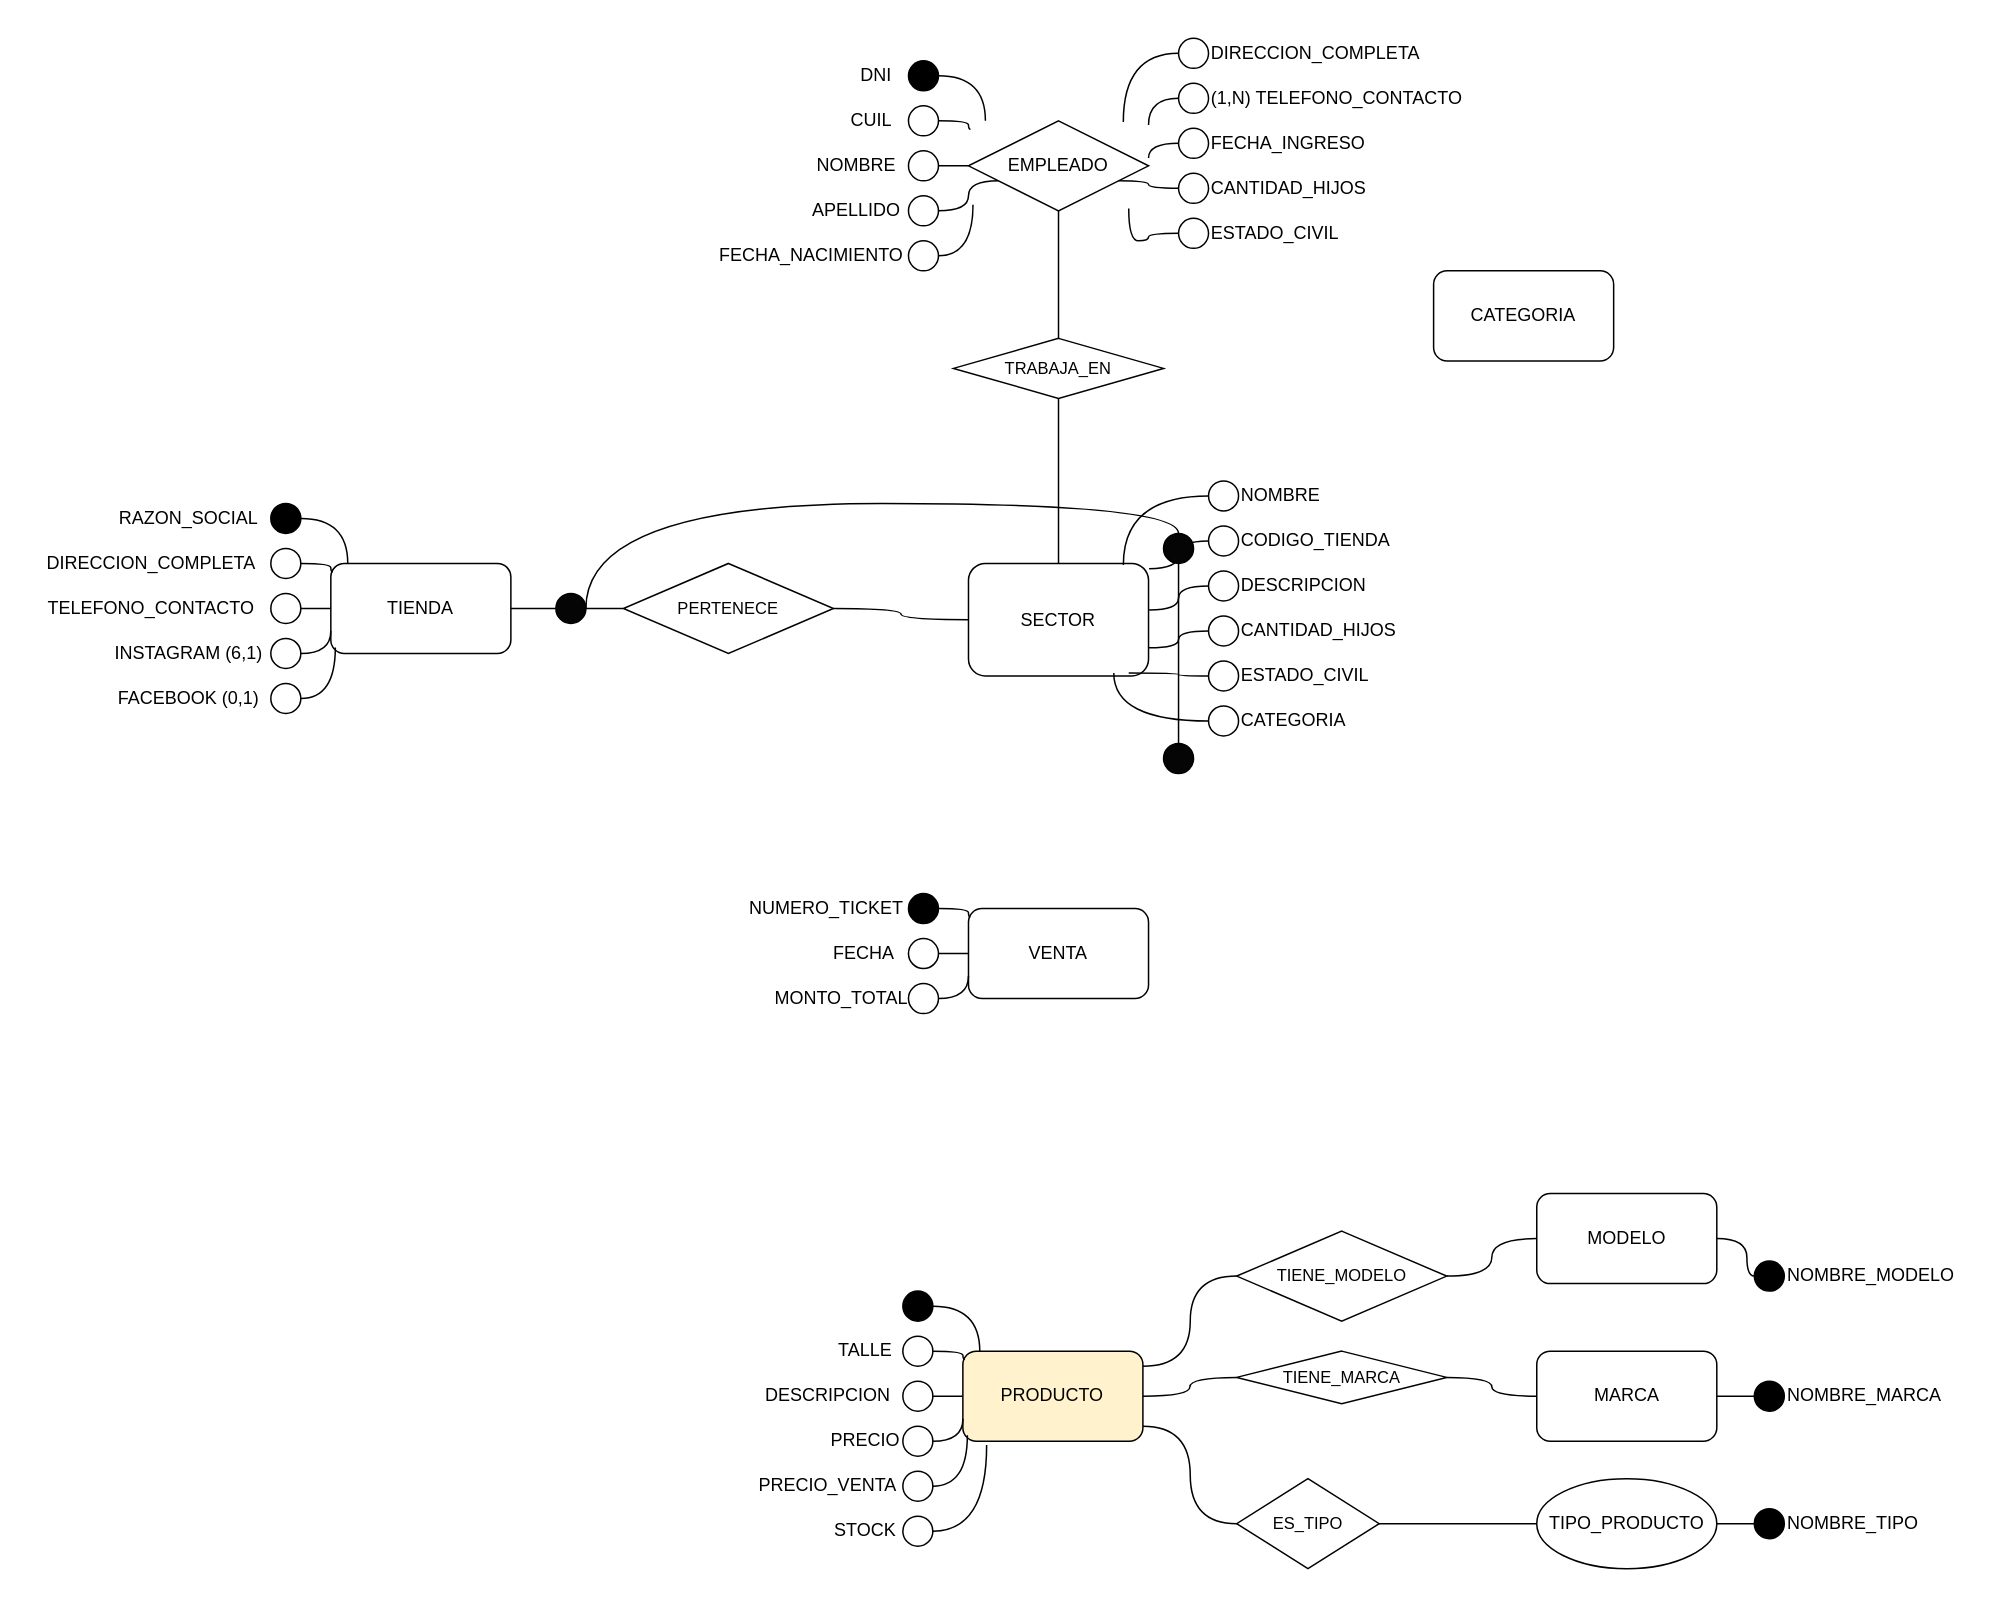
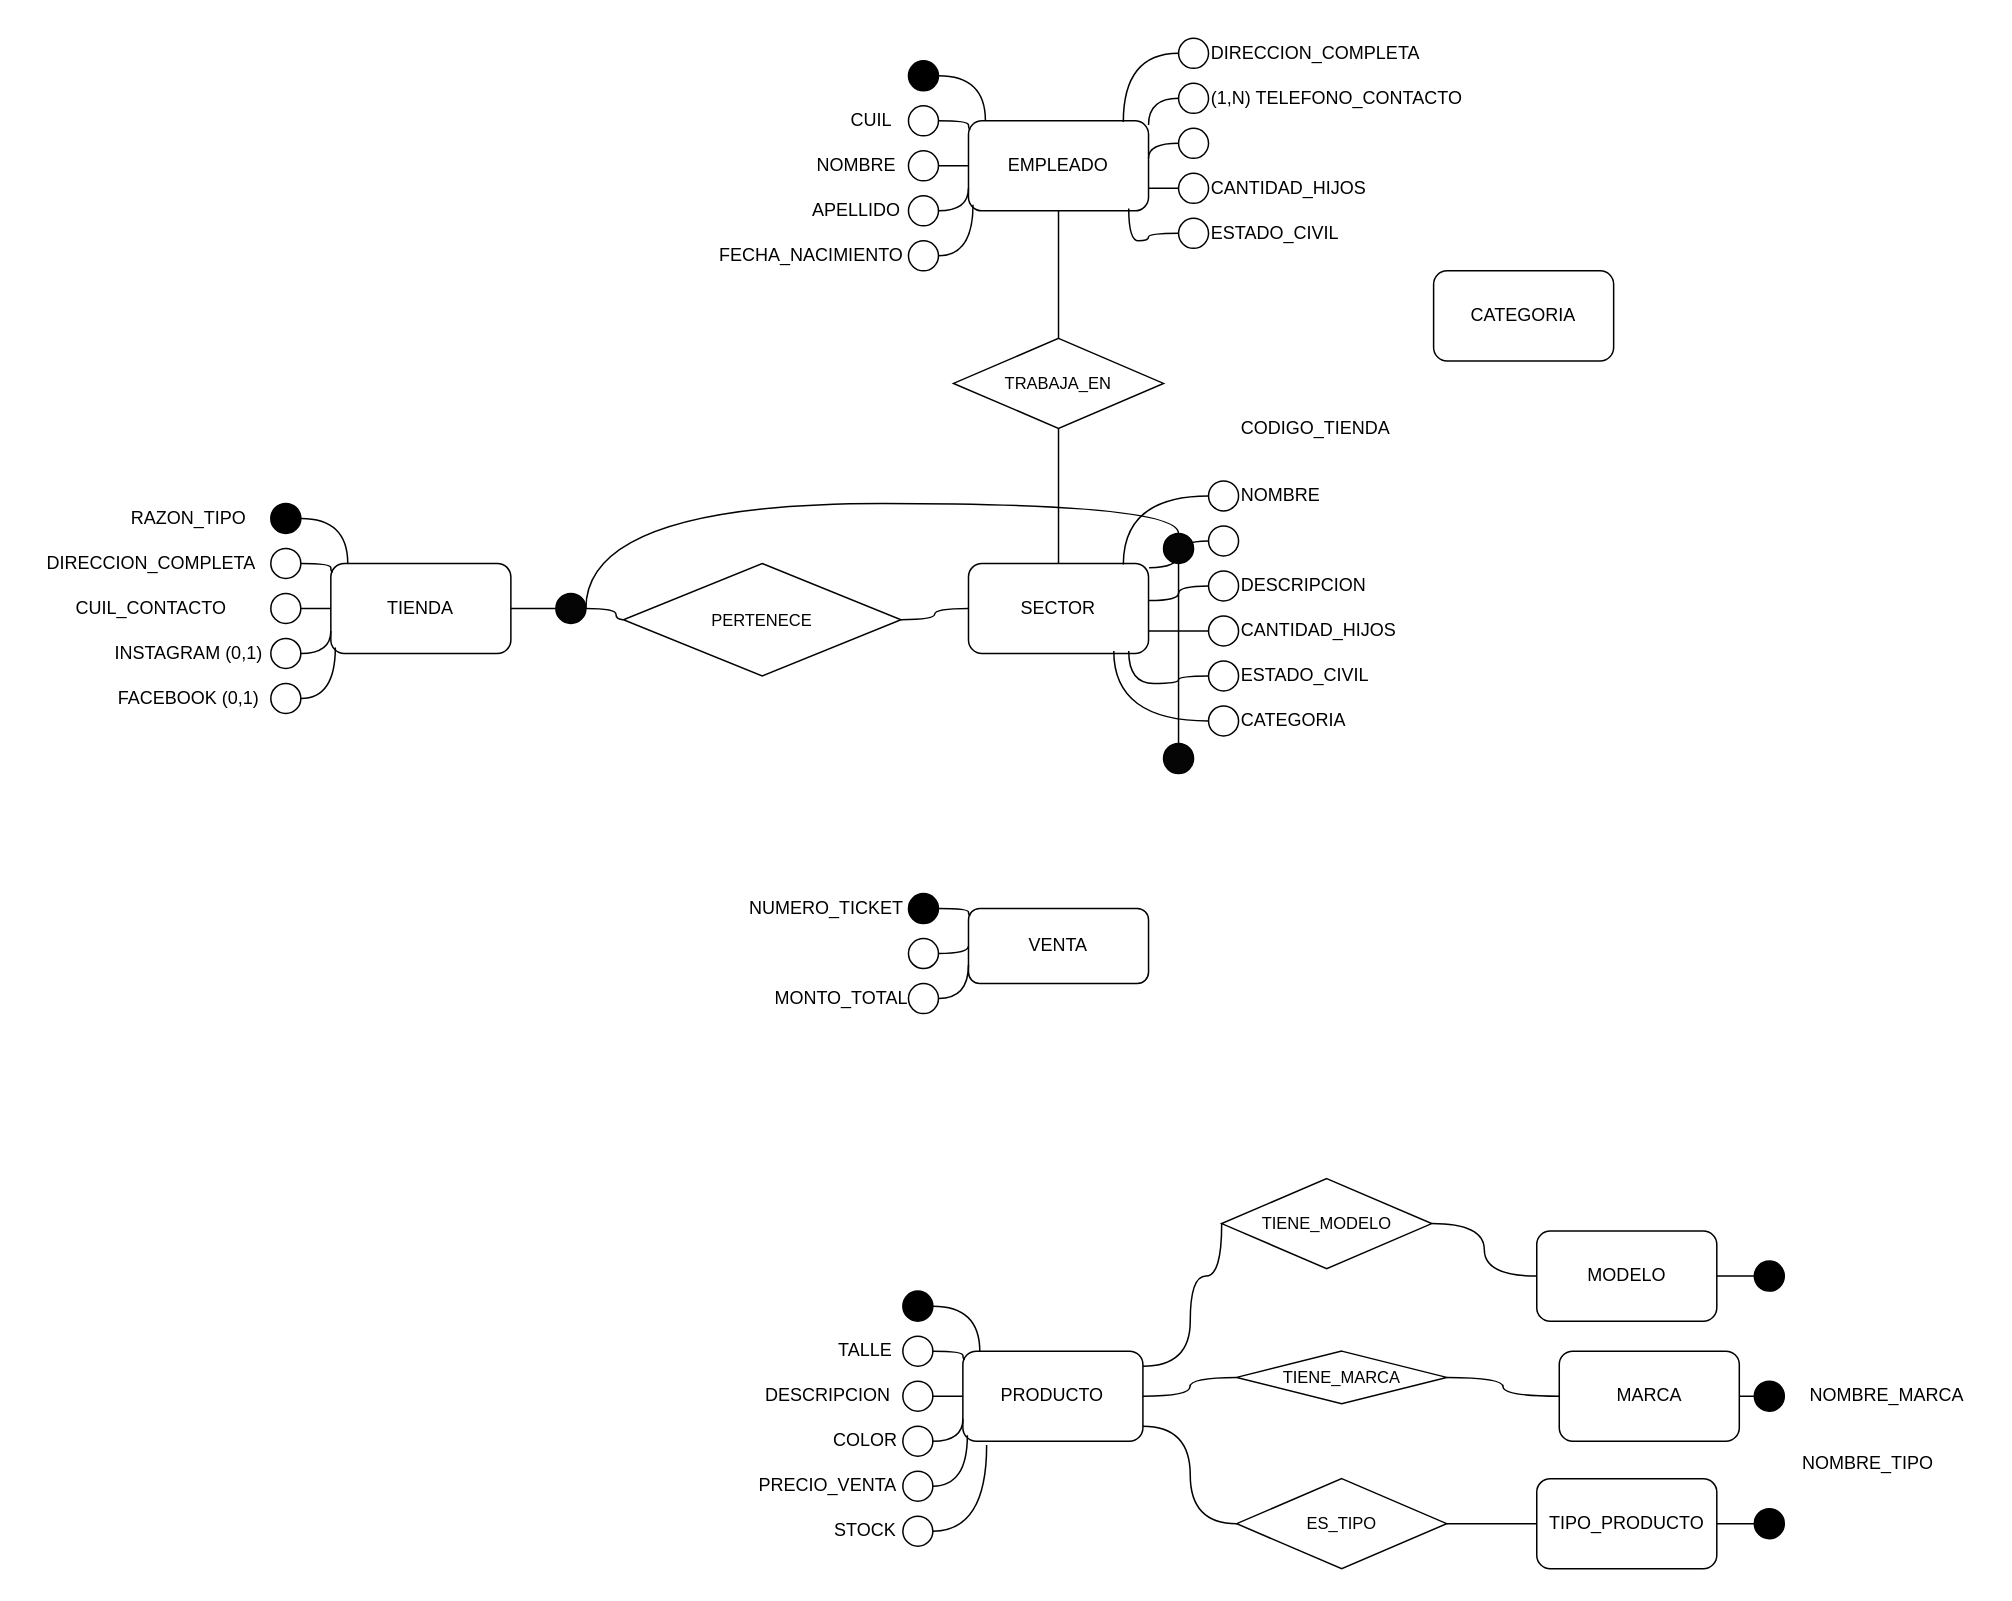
(863, 76) -> none
(1306, 143) -> none
(1058, 166) -> (1058, 166)
(1058, 368) -> (1058, 383)
(189, 518) -> (189, 518)
(1328, 541) -> (1328, 428)
(152, 608) -> (152, 608)
(728, 608) -> (762, 620)
(1058, 620) -> (1058, 608)
(189, 653) -> (189, 653)
(863, 953) -> none
(1058, 953) -> (1058, 946)
(1626, 1238) -> (1626, 1276)
(1341, 1276) -> (1326, 1223)
(1881, 1276) -> none
(1053, 1396) -> (1053, 1396)
(1626, 1396) -> (1649, 1396)
(1874, 1396) -> (1896, 1396)
(866, 1441) -> (866, 1441)
(1308, 1523) -> (1341, 1523)
(1626, 1523) -> (1626, 1523)
(1866, 1523) -> (1881, 1463)
